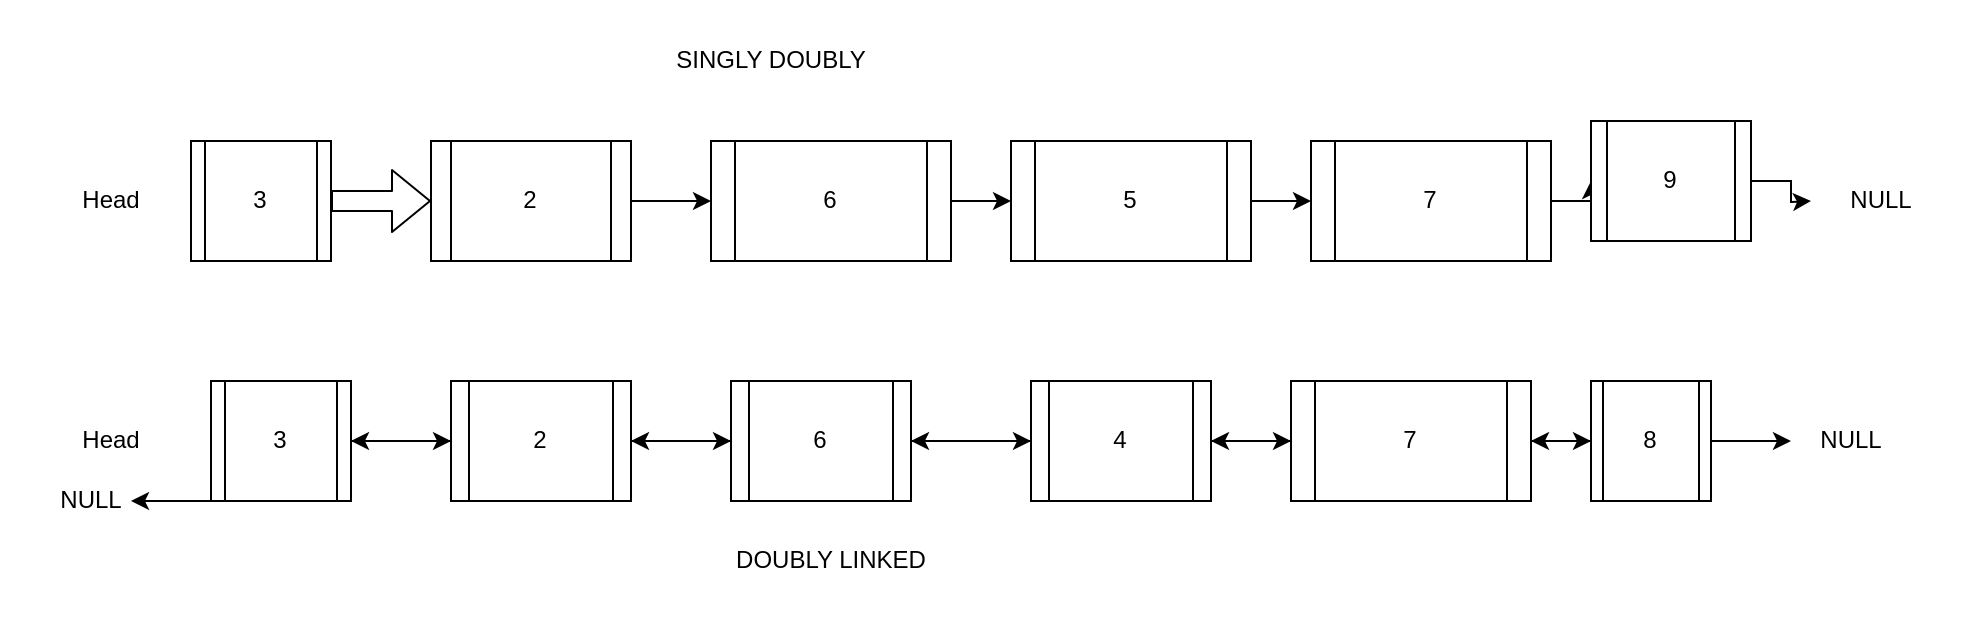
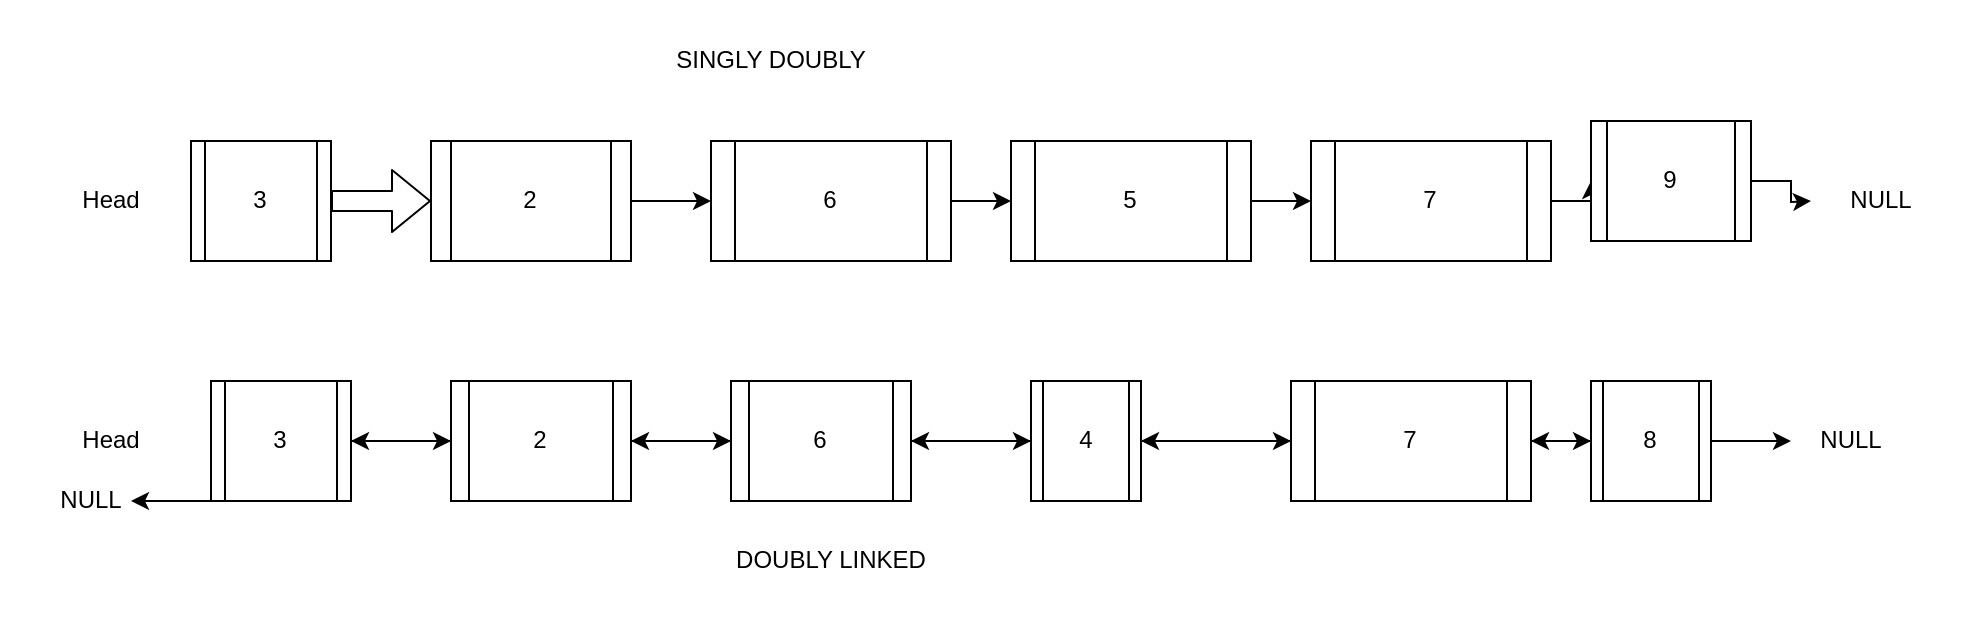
(1121, 441) -> (1086, 441)
